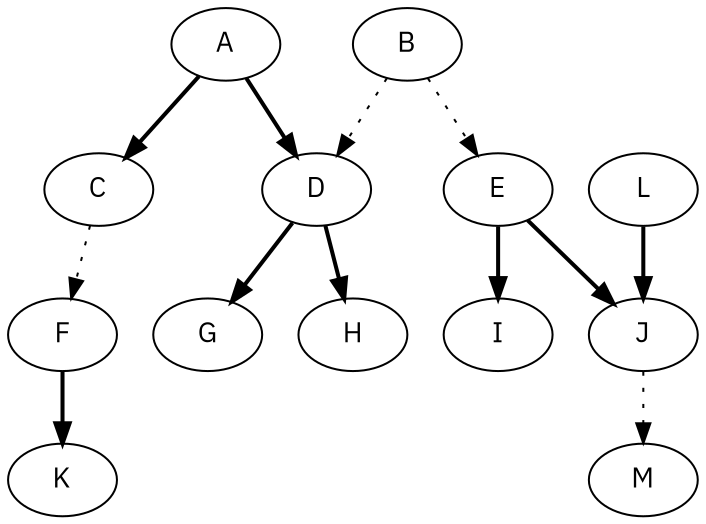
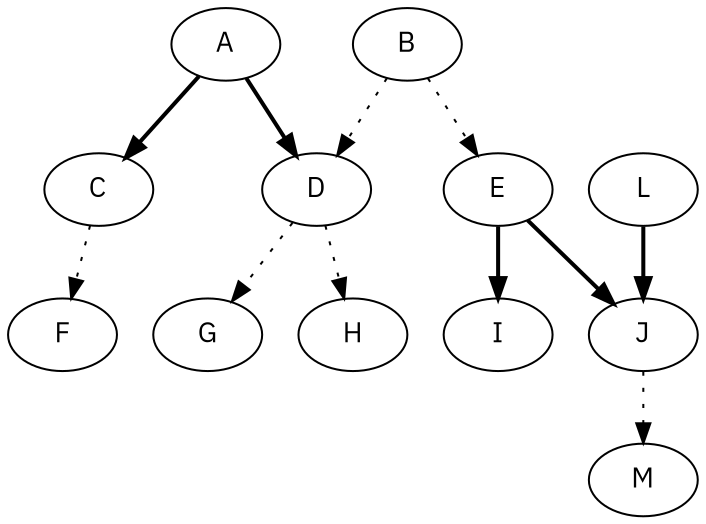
(332, 252) -> (332, 252)
(268, 254) -> (268, 254)
(63, 480) -> none
